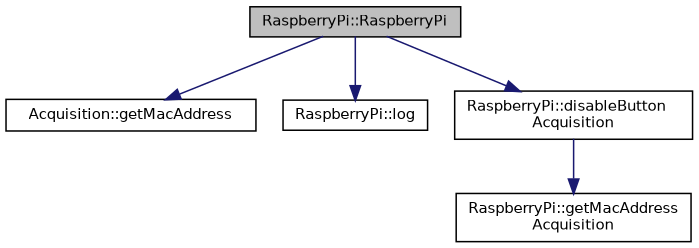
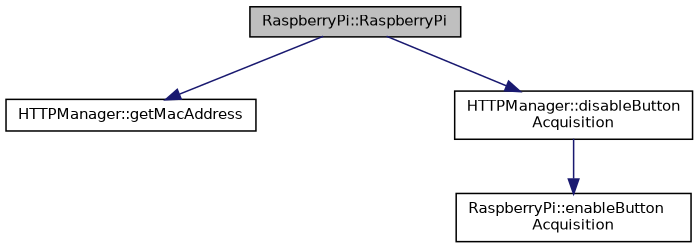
(131, 115) -> (131, 115)
(355, 115) -> none
(574, 115) -> (574, 115)
(574, 218) -> (574, 218)
